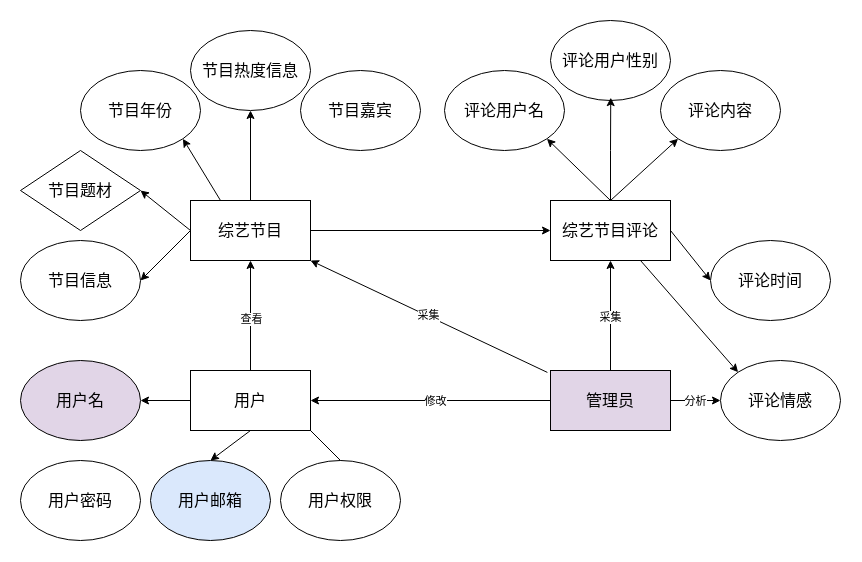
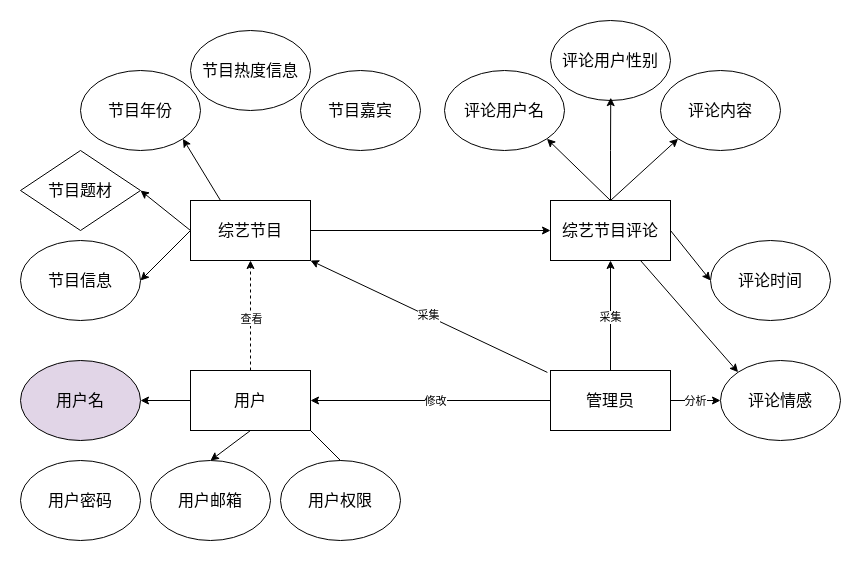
(251, 159) -> none
(251, 291) -> (251, 291)
(611, 401) -> (611, 401)
(211, 501) -> (211, 501)
